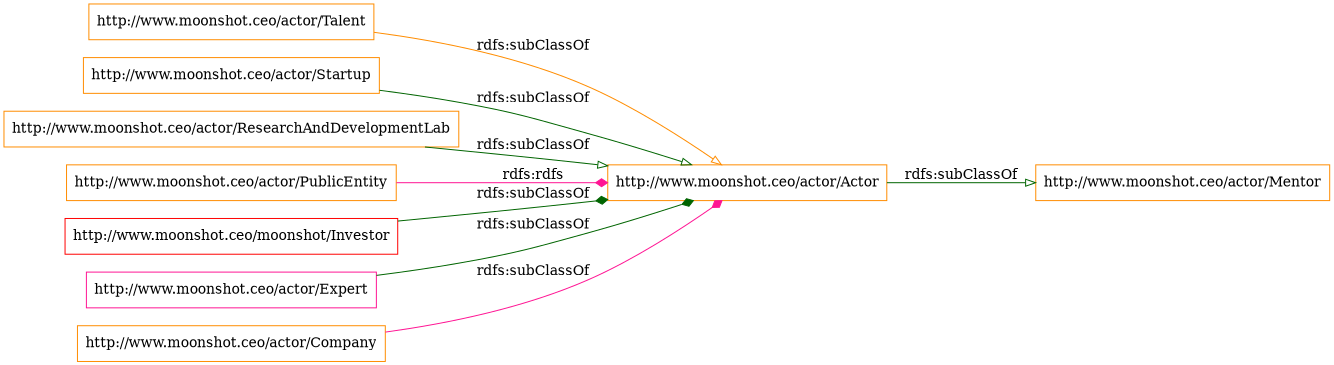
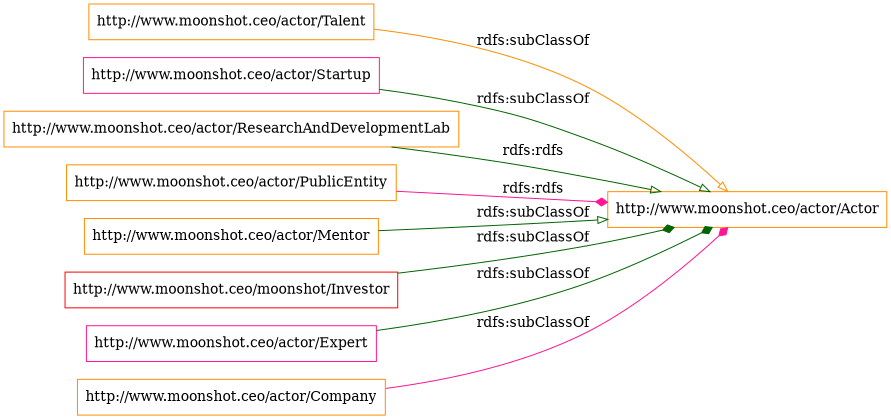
(231, 75) -> (231, 75)
(533, 145) -> (533, 151)
(956, 183) -> (488, 226)
